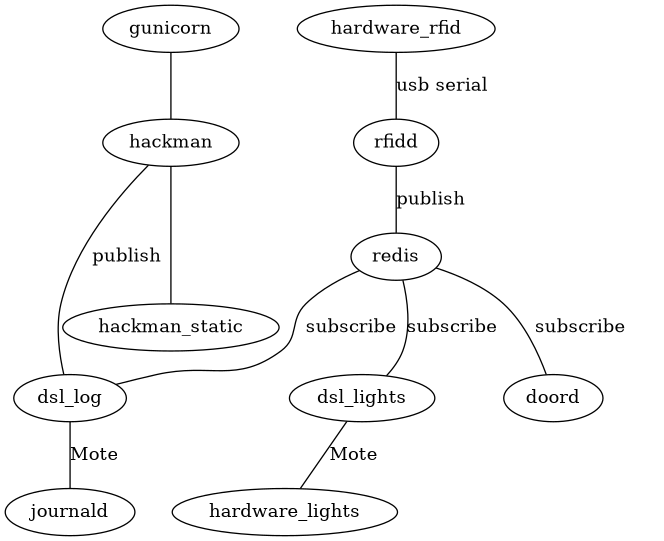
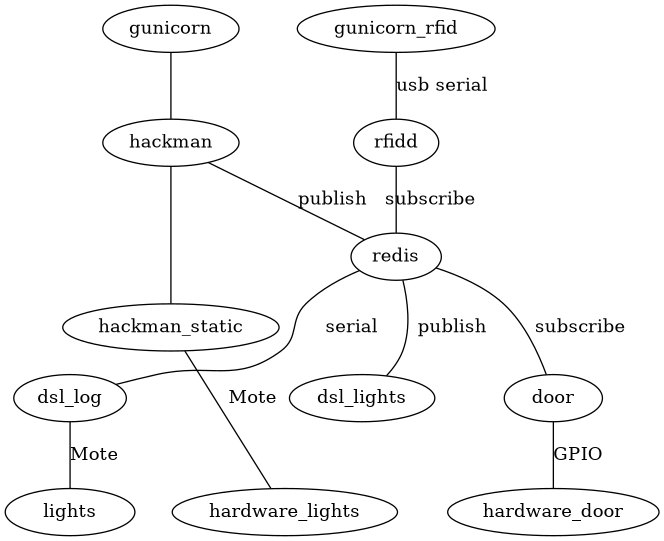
(396, 29) -> (396, 29)
(431, 200) -> (431, 200)
(78, 260) -> (287, 201)
(352, 327) -> (352, 327)
(453, 327) -> (453, 327)
(553, 398) -> (553, 398)
(324, 455) -> (228, 420)
(70, 512) -> (70, 512)
none -> (553, 512)
